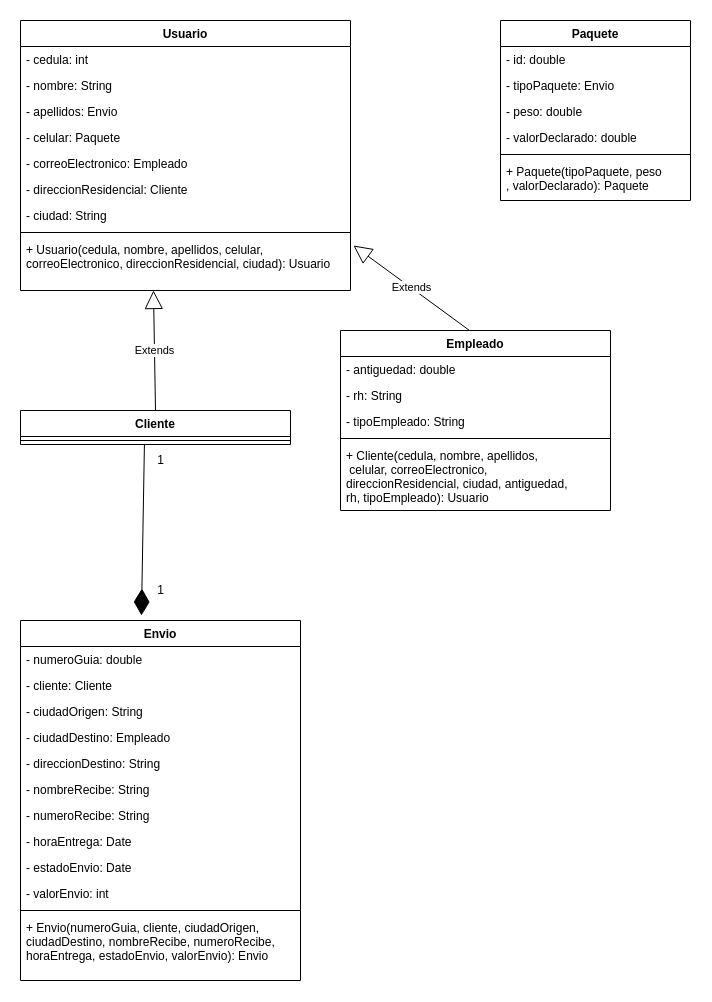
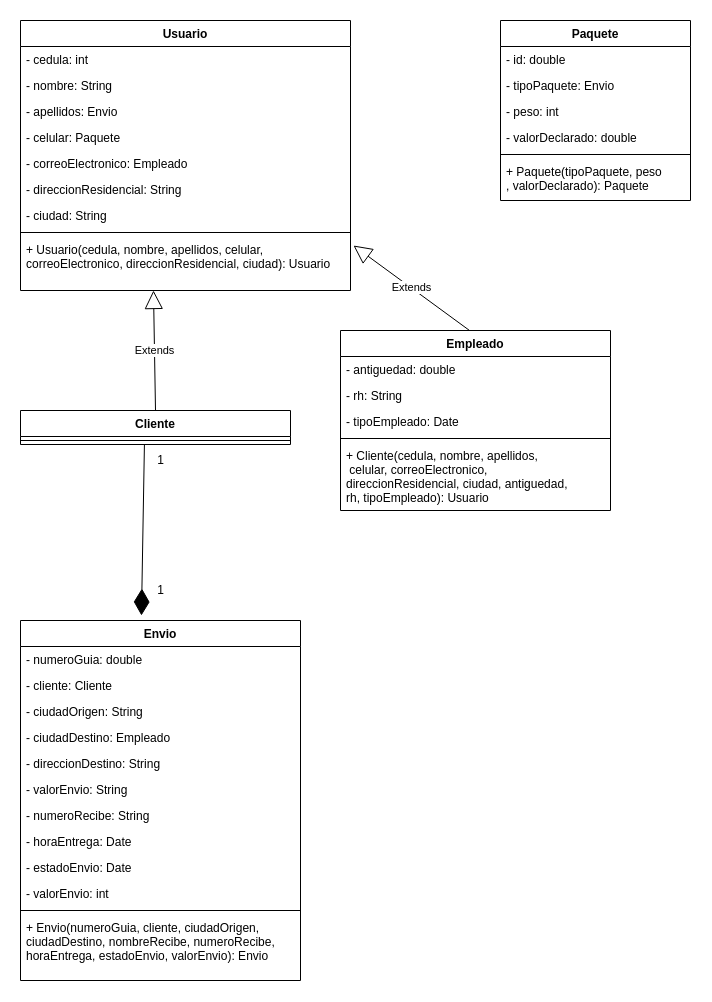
(547, 112) -> (537, 112)
(115, 190) -> (113, 190)
(411, 422) -> (405, 422)
(92, 790) -> (84, 790)
